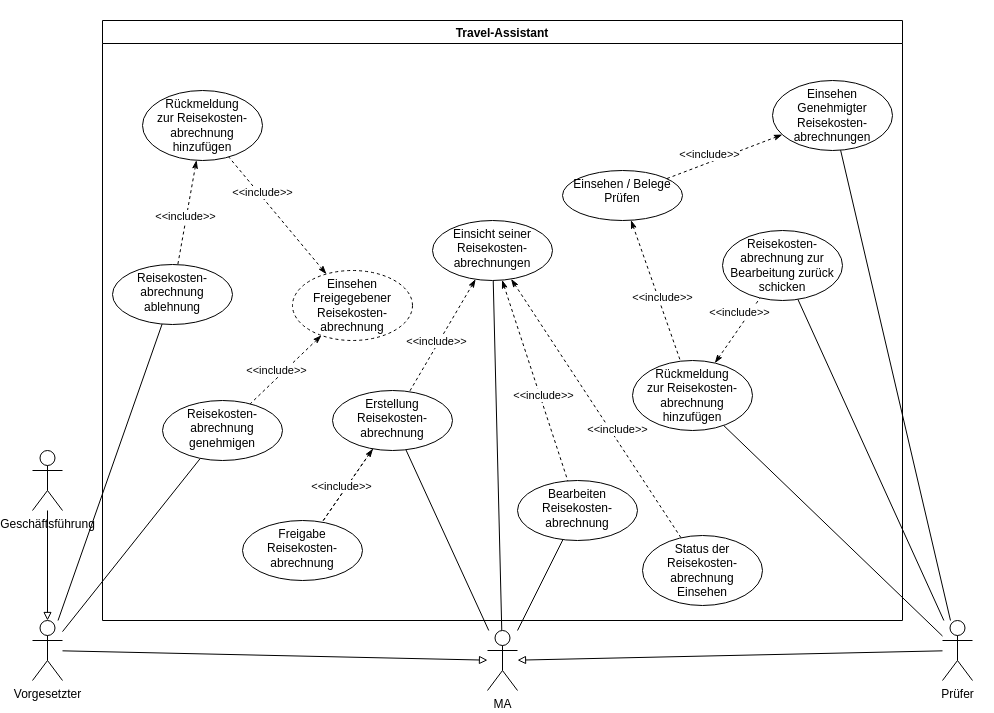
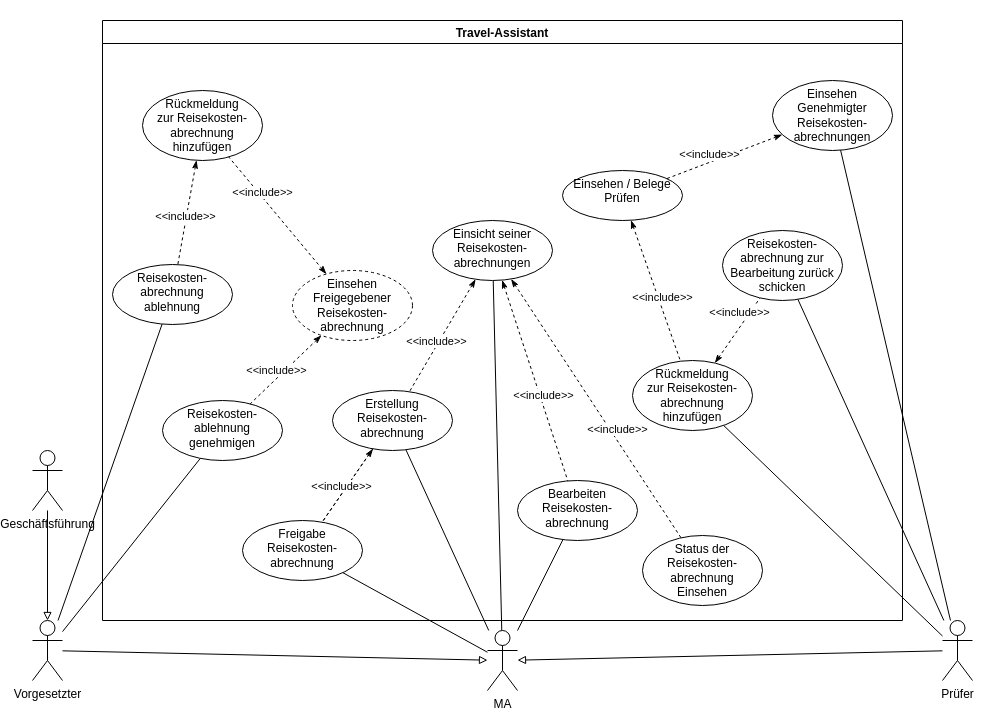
(223, 429) -> (223, 429)
none -> (384, 595)
